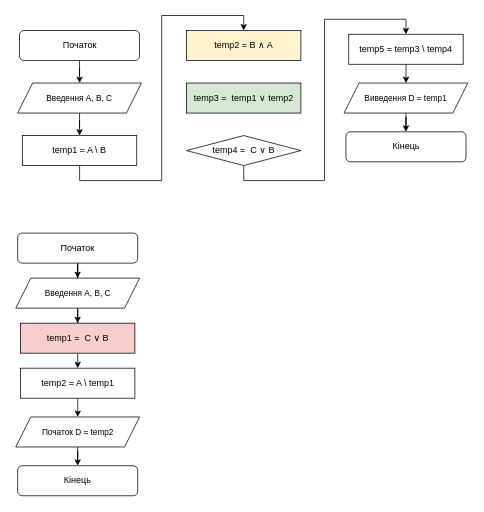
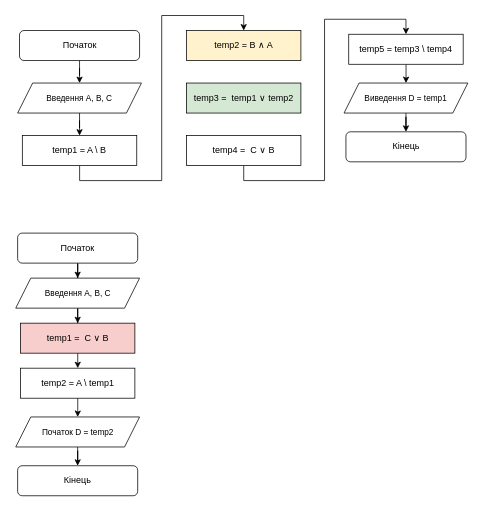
(244, 150) -> (244, 150)
